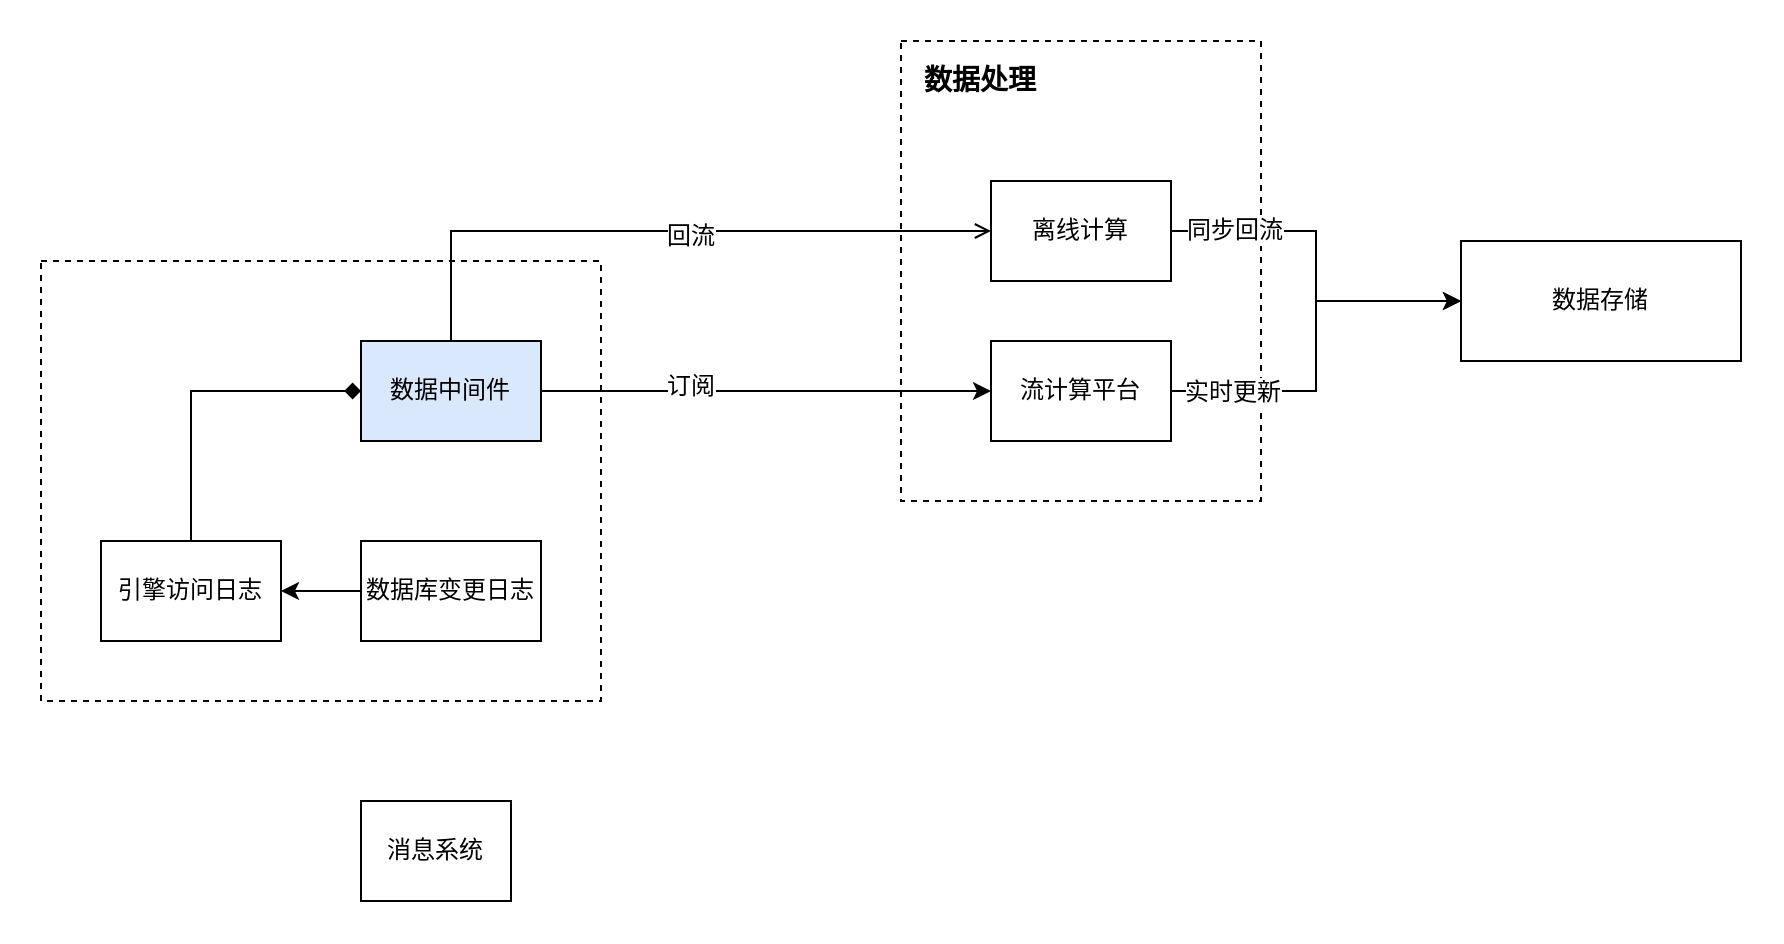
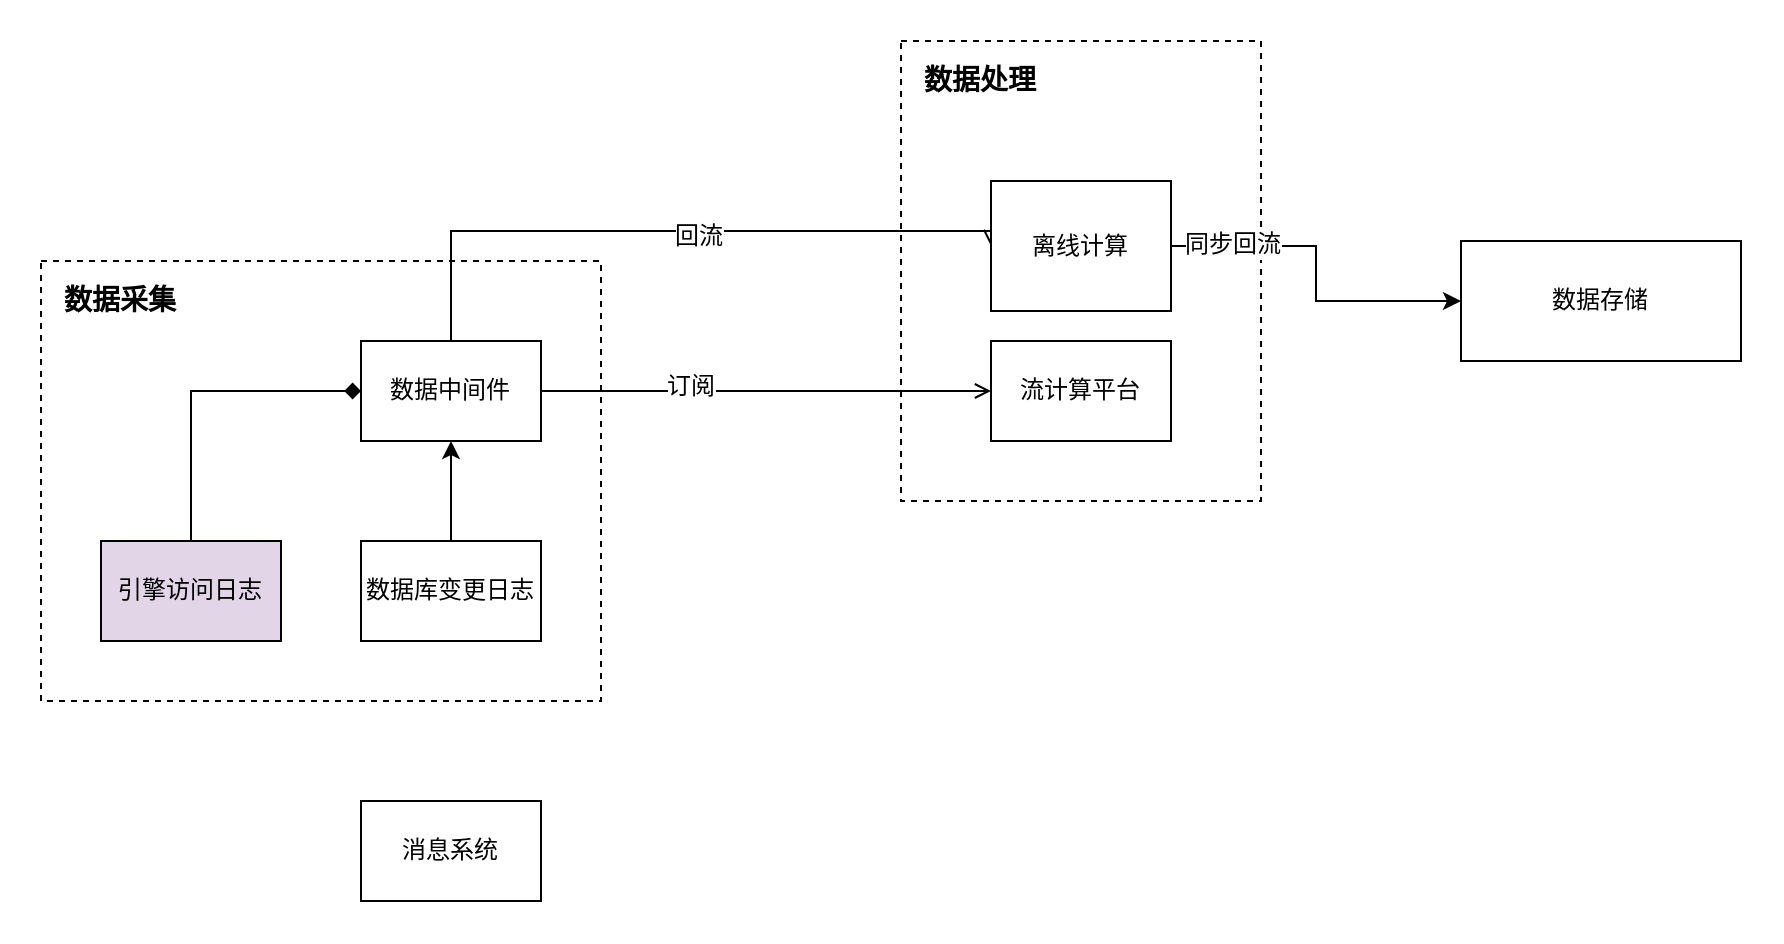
(1081, 231) -> (1081, 246)
none -> (171, 301)
(451, 391) -> (451, 391)
(976, 391) -> (979, 391)
(1305, 391) -> none
(191, 591) -> (191, 591)
(328, 591) -> (451, 498)
(436, 851) -> (451, 851)
